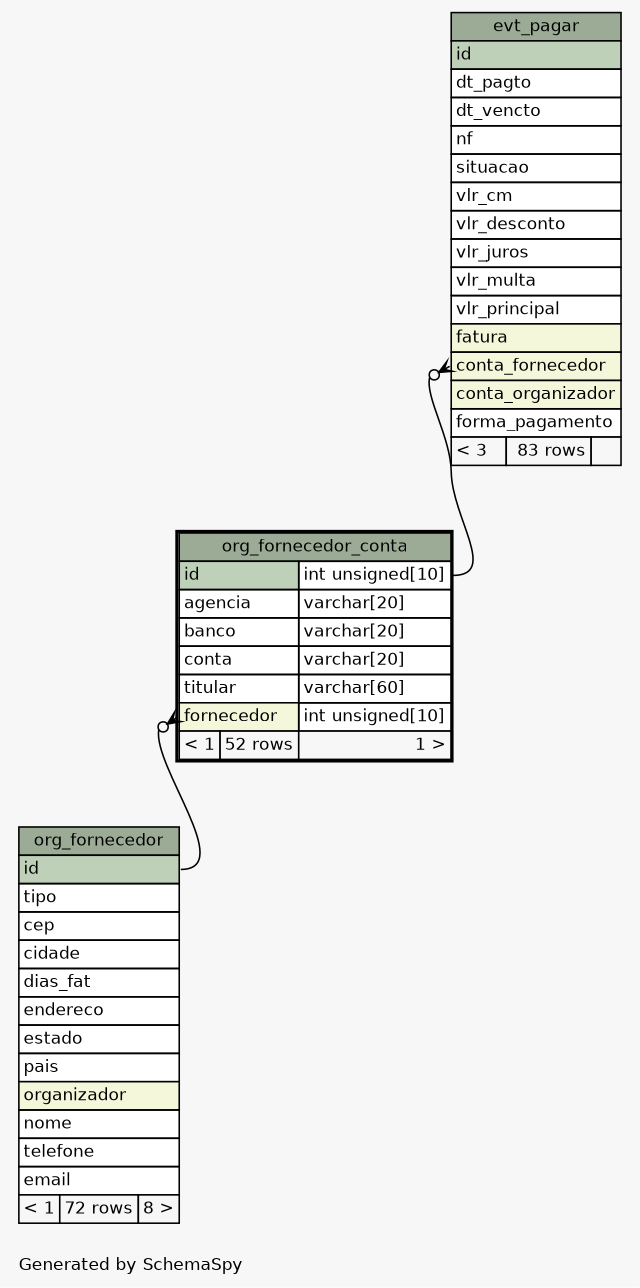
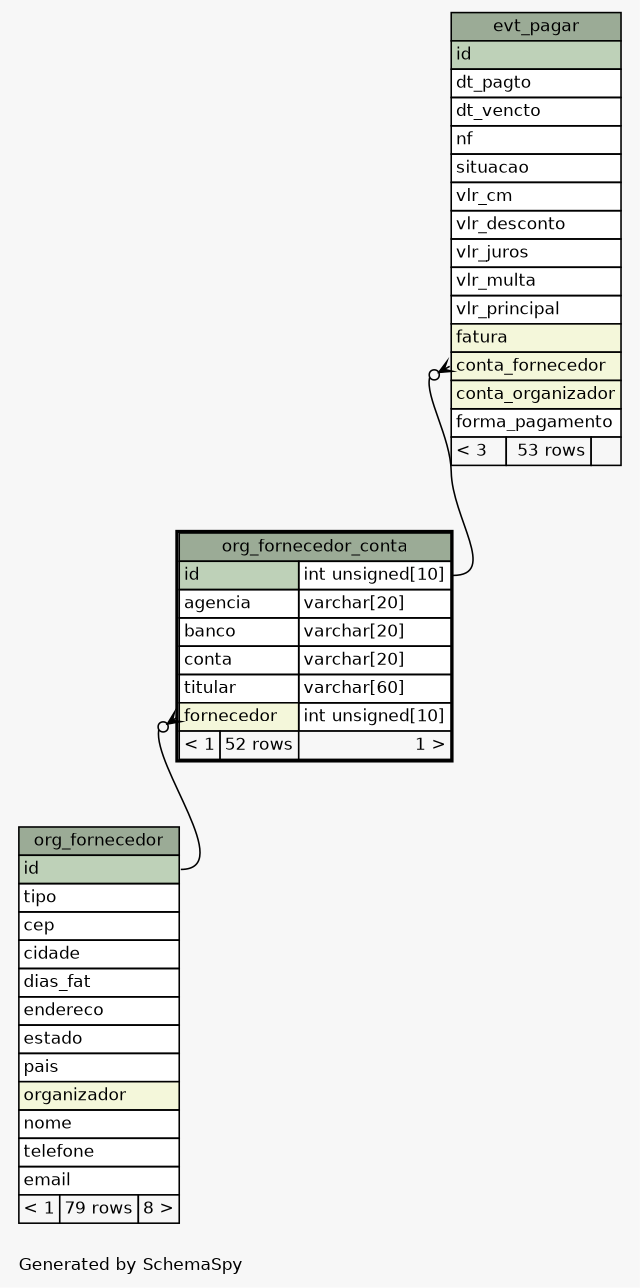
(552, 450) -> (552, 450)
(99, 1208) -> (99, 1208)
